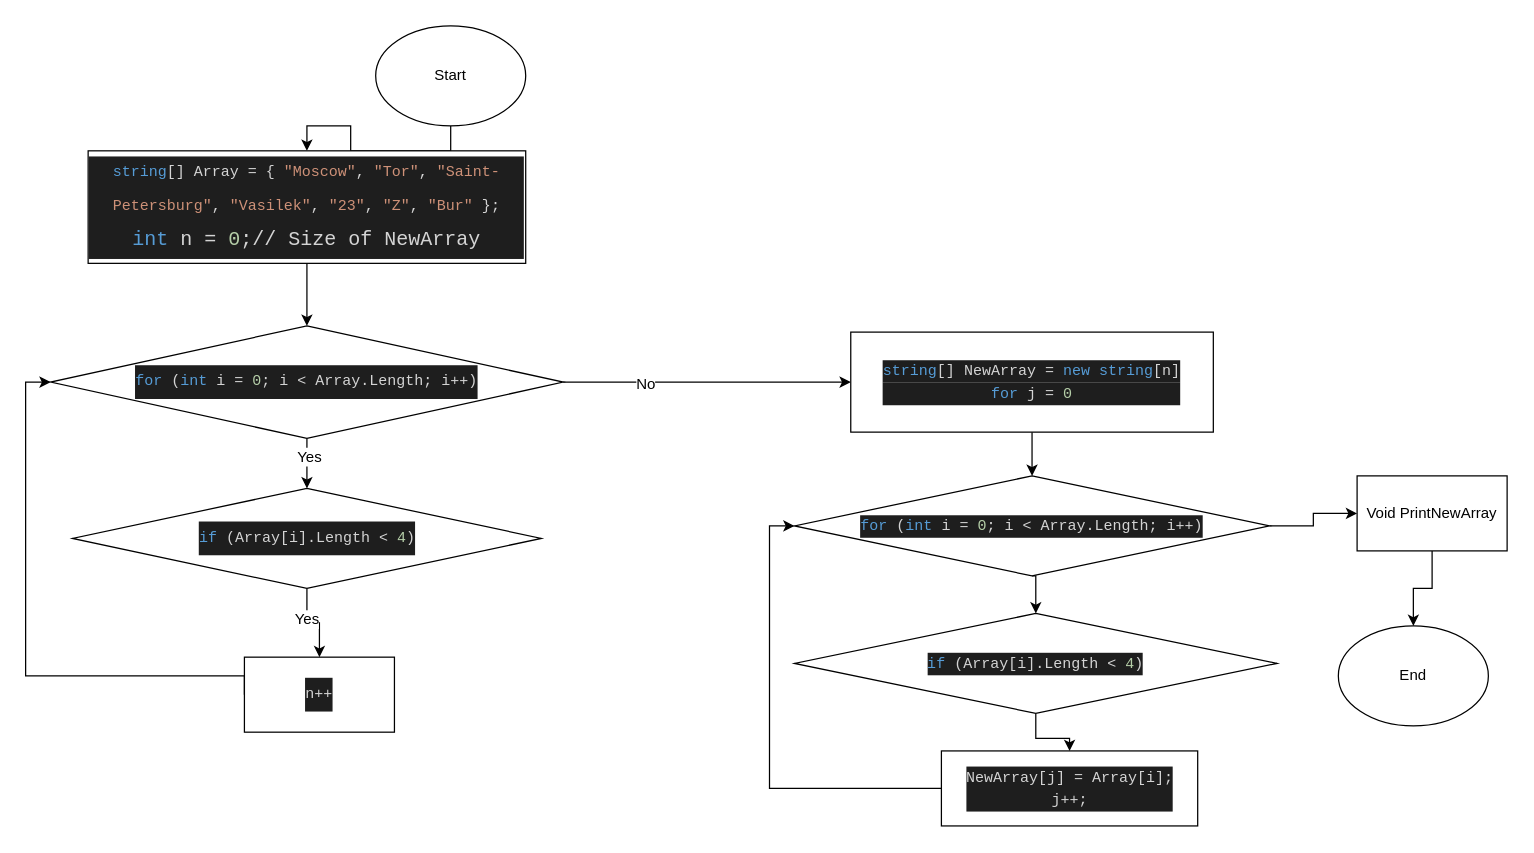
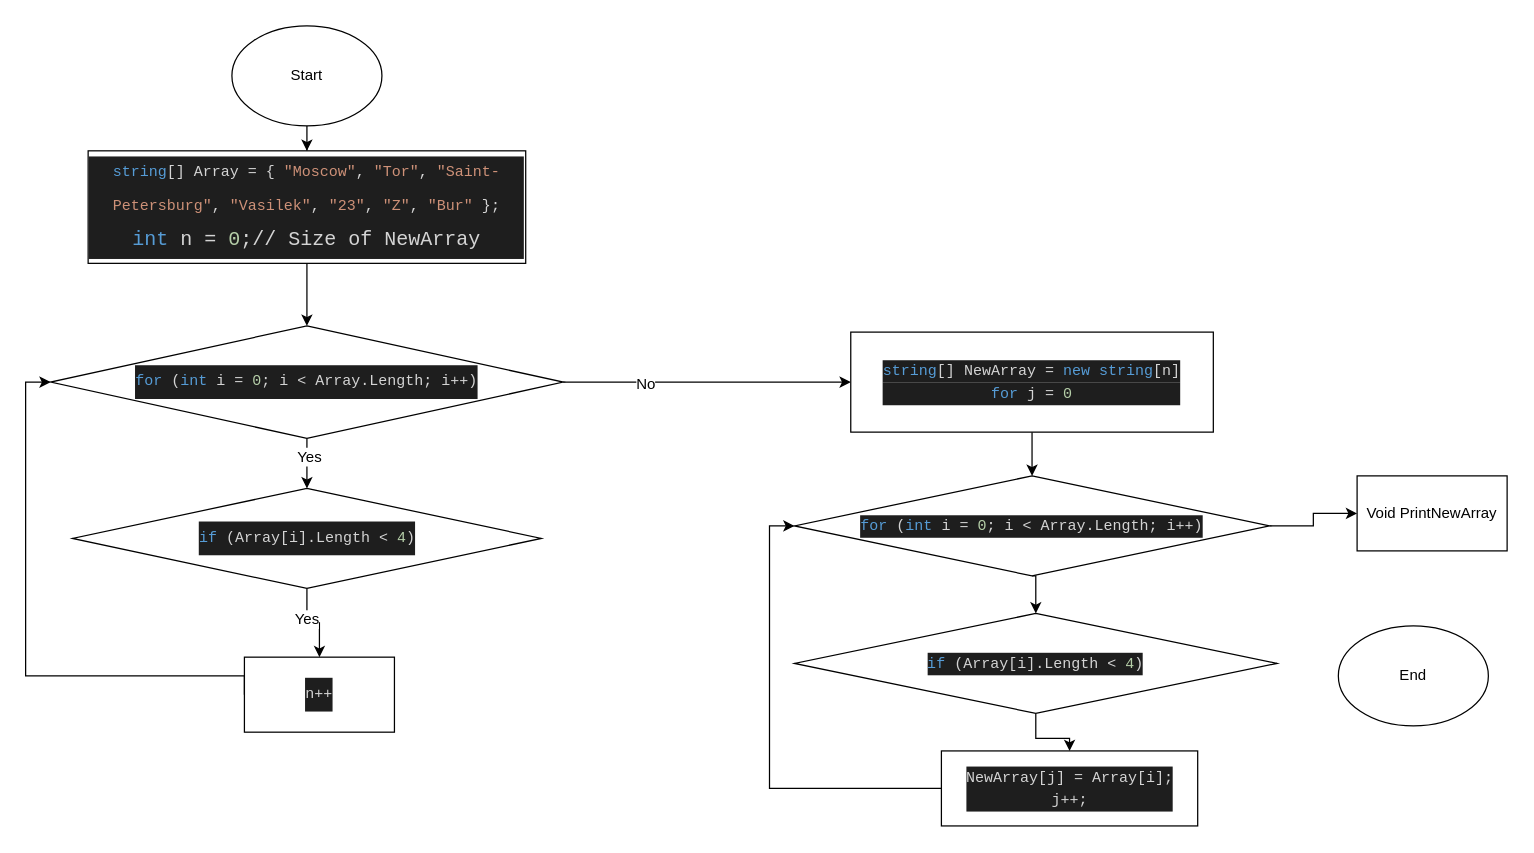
(451, 76) -> (307, 76)
(1427, 588) -> none
